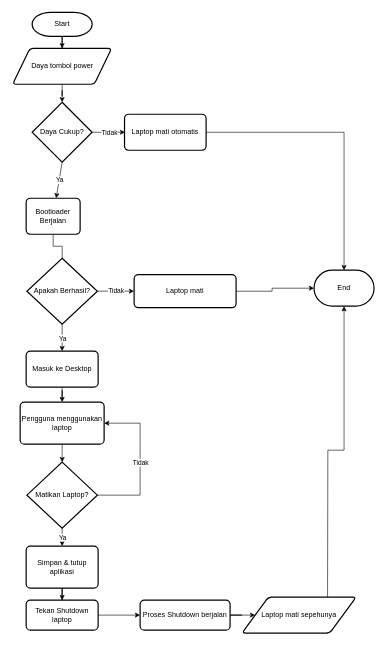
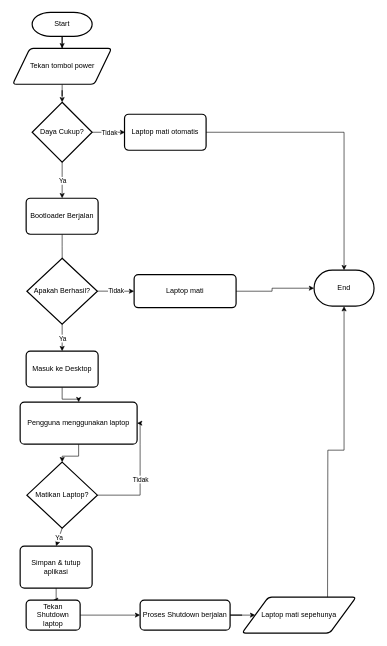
(62, 66) -> (62, 66)
(53, 216) -> (62, 216)
(62, 423) -> (79, 423)
(62, 567) -> (56, 567)
(62, 615) -> (53, 615)
